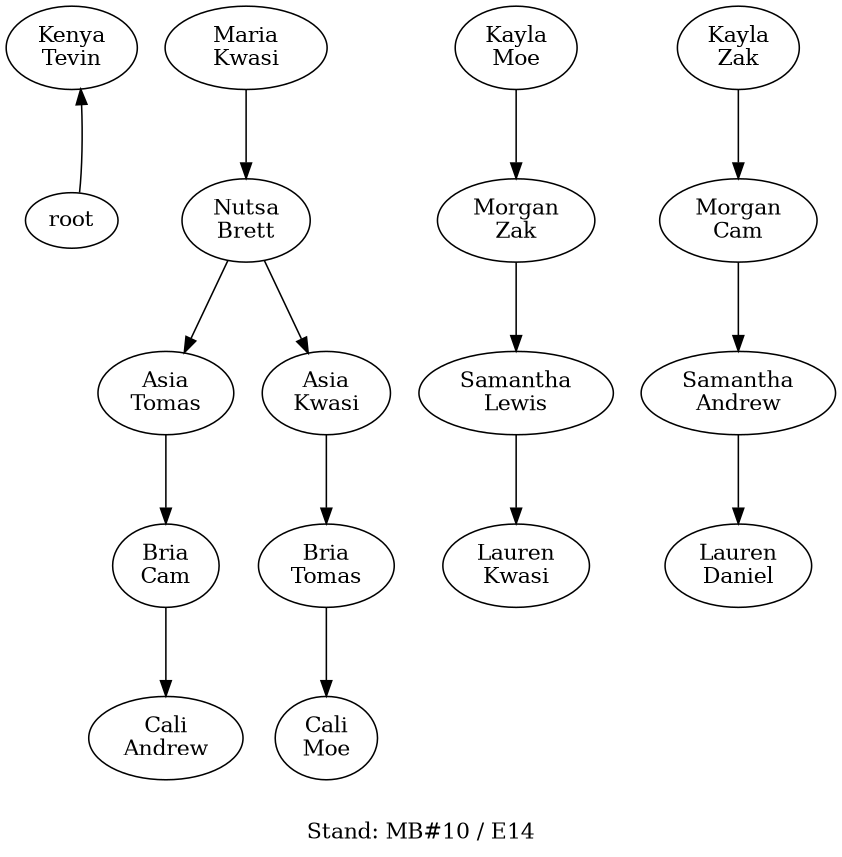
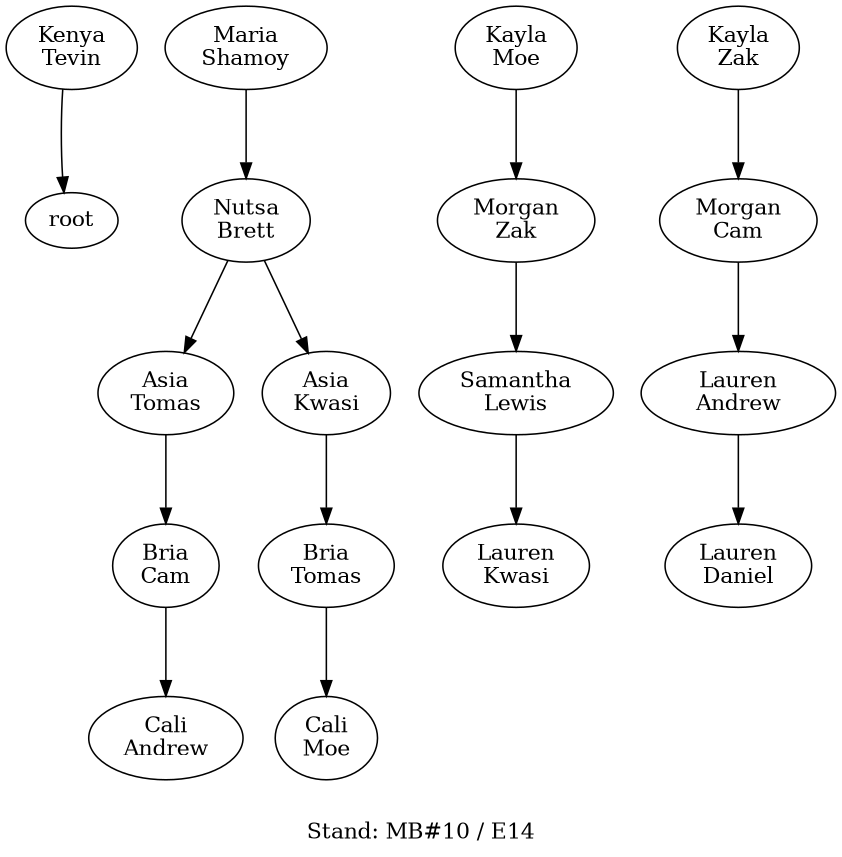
(246, 48) -> (246, 48)
(82, 149) -> (61, 133)
(738, 393) -> (738, 393)
